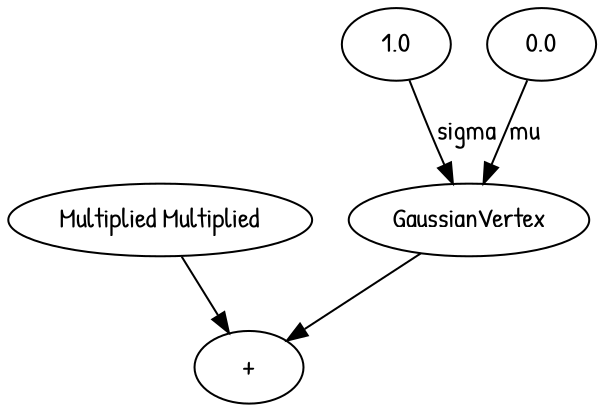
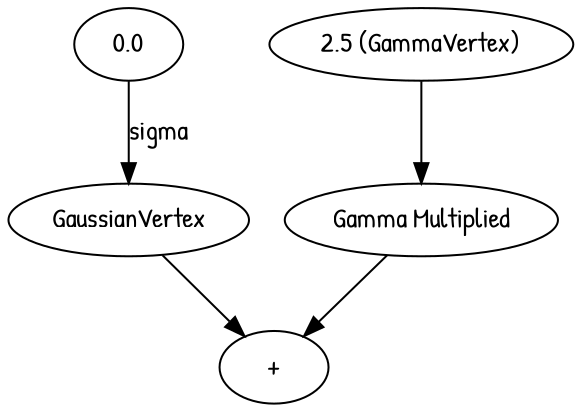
(396, 44) -> none
none -> (421, 44)
(525, 132) -> (159, 132)
(160, 220) -> (421, 220)
